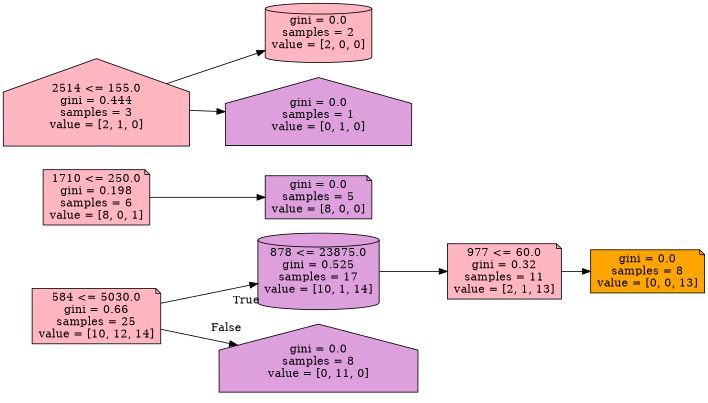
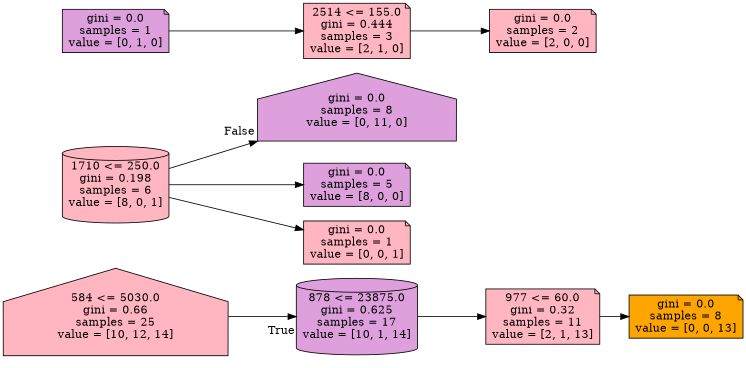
(319, 33) -> (543, 31)
(96, 107) -> (357, 31)
(203, 111) -> (232, 31)
(319, 115) -> (116, 31)
(96, 197) -> (116, 185)
none -> (357, 243)
(319, 271) -> (357, 317)
(96, 316) -> (116, 317)
(195, 336) -> (209, 156)
